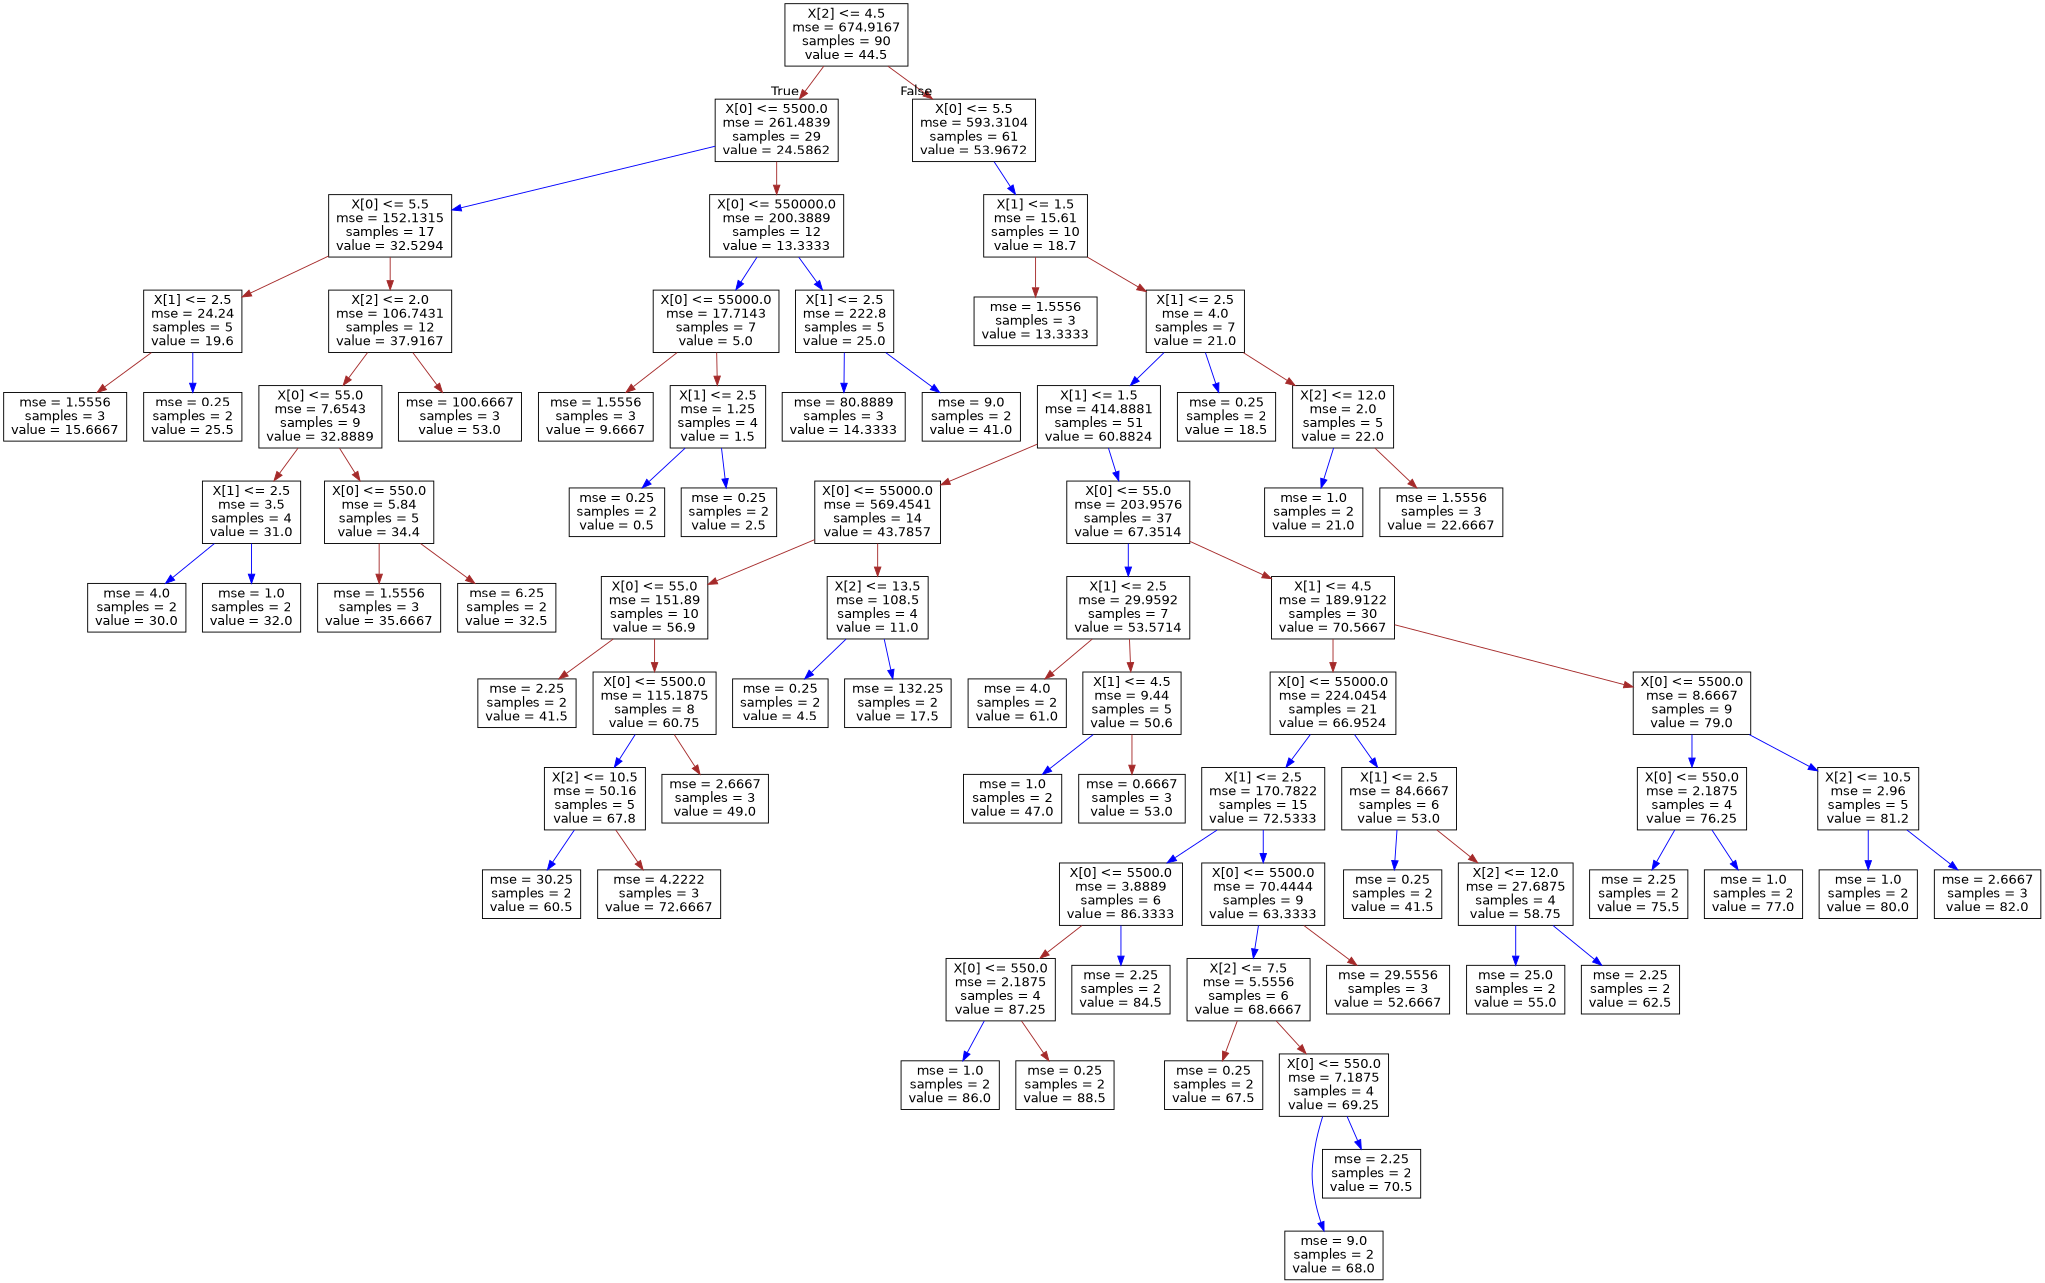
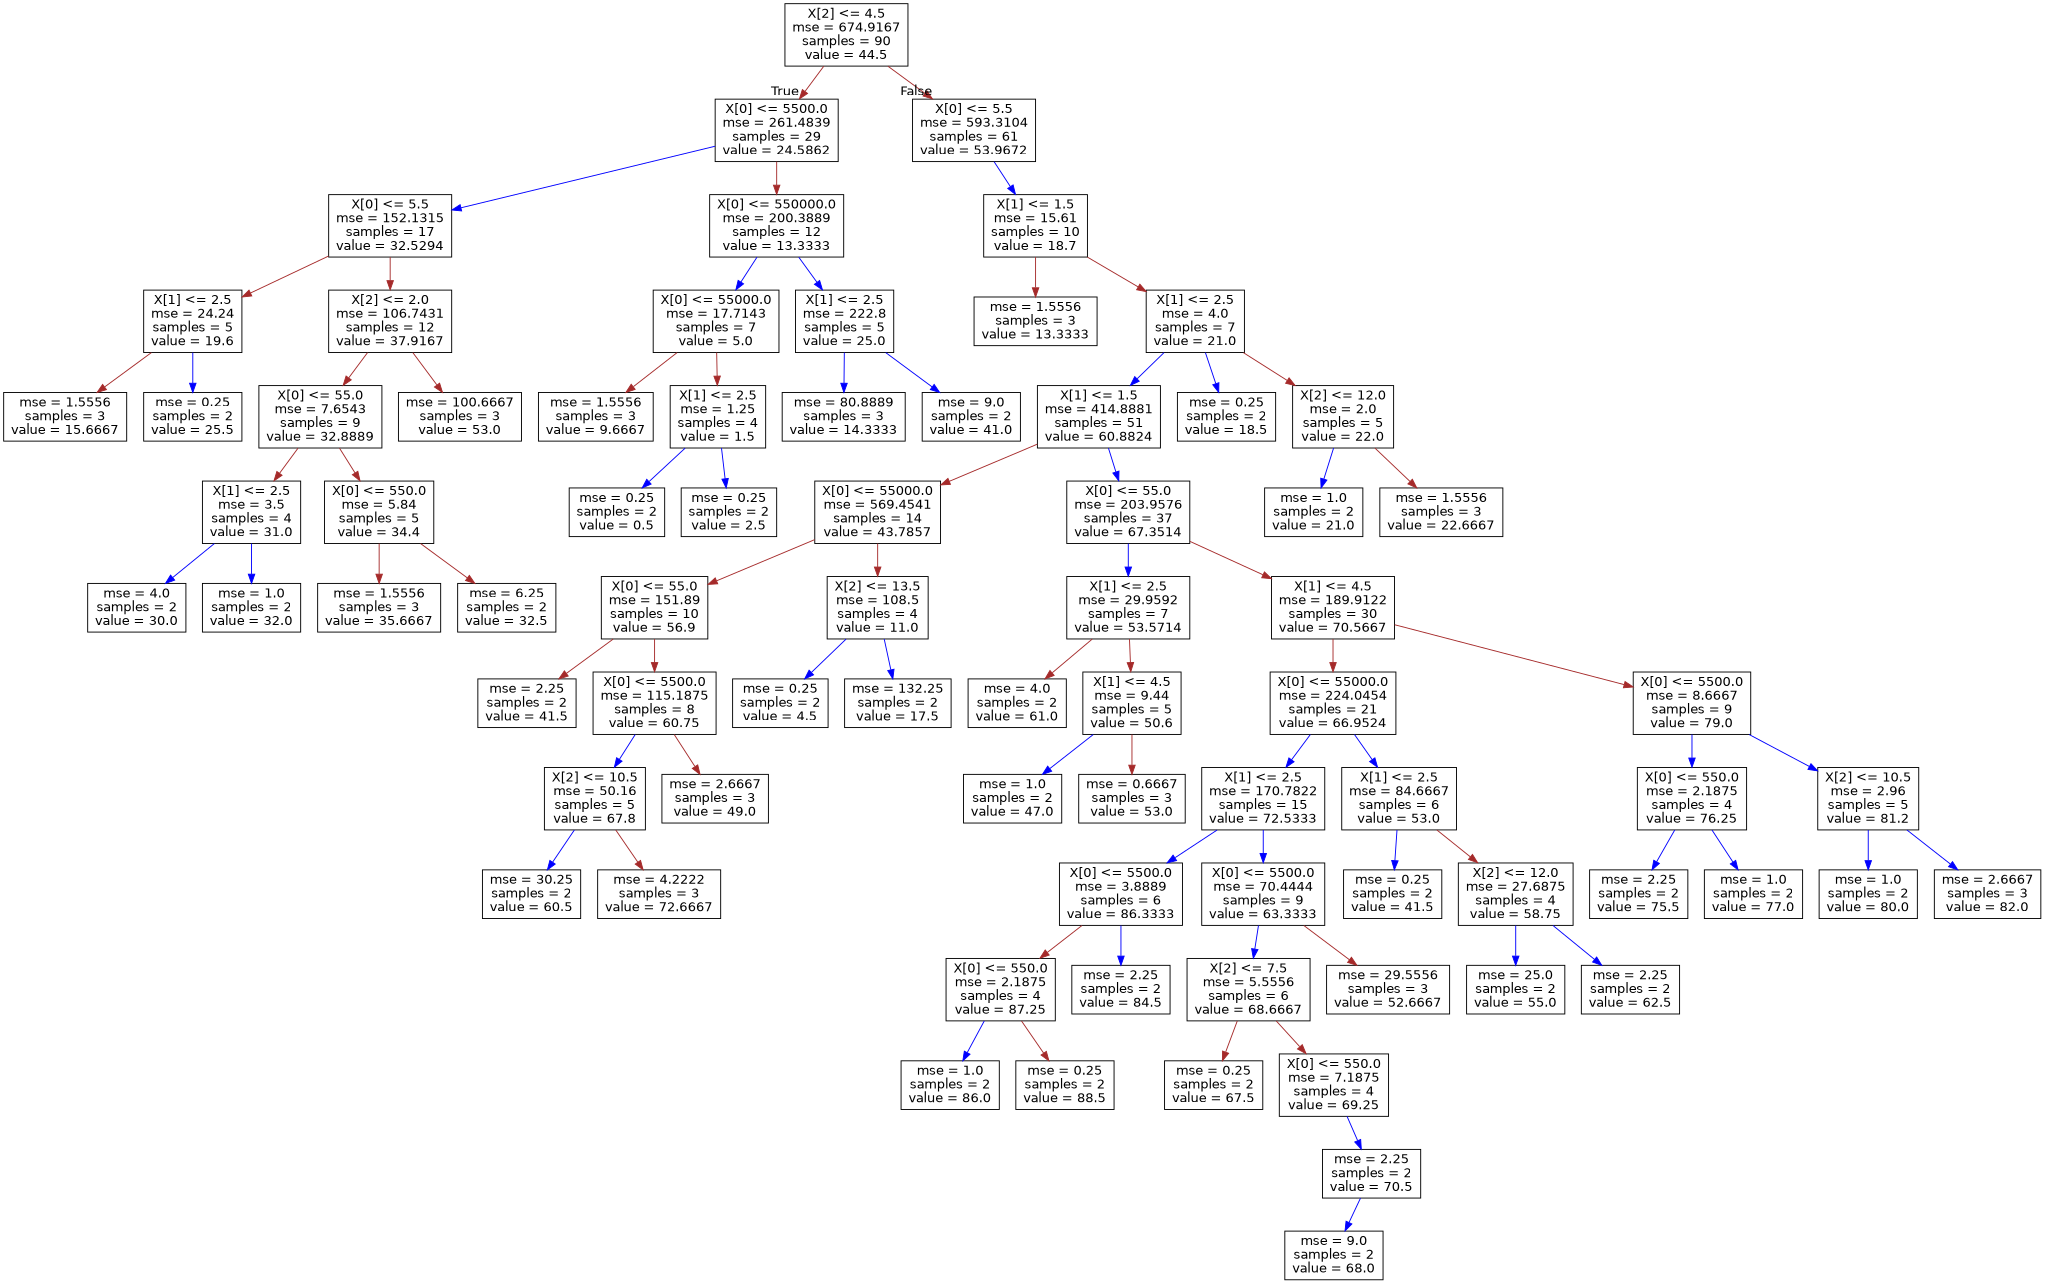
(1312, 1169) -> (1355, 1210)
